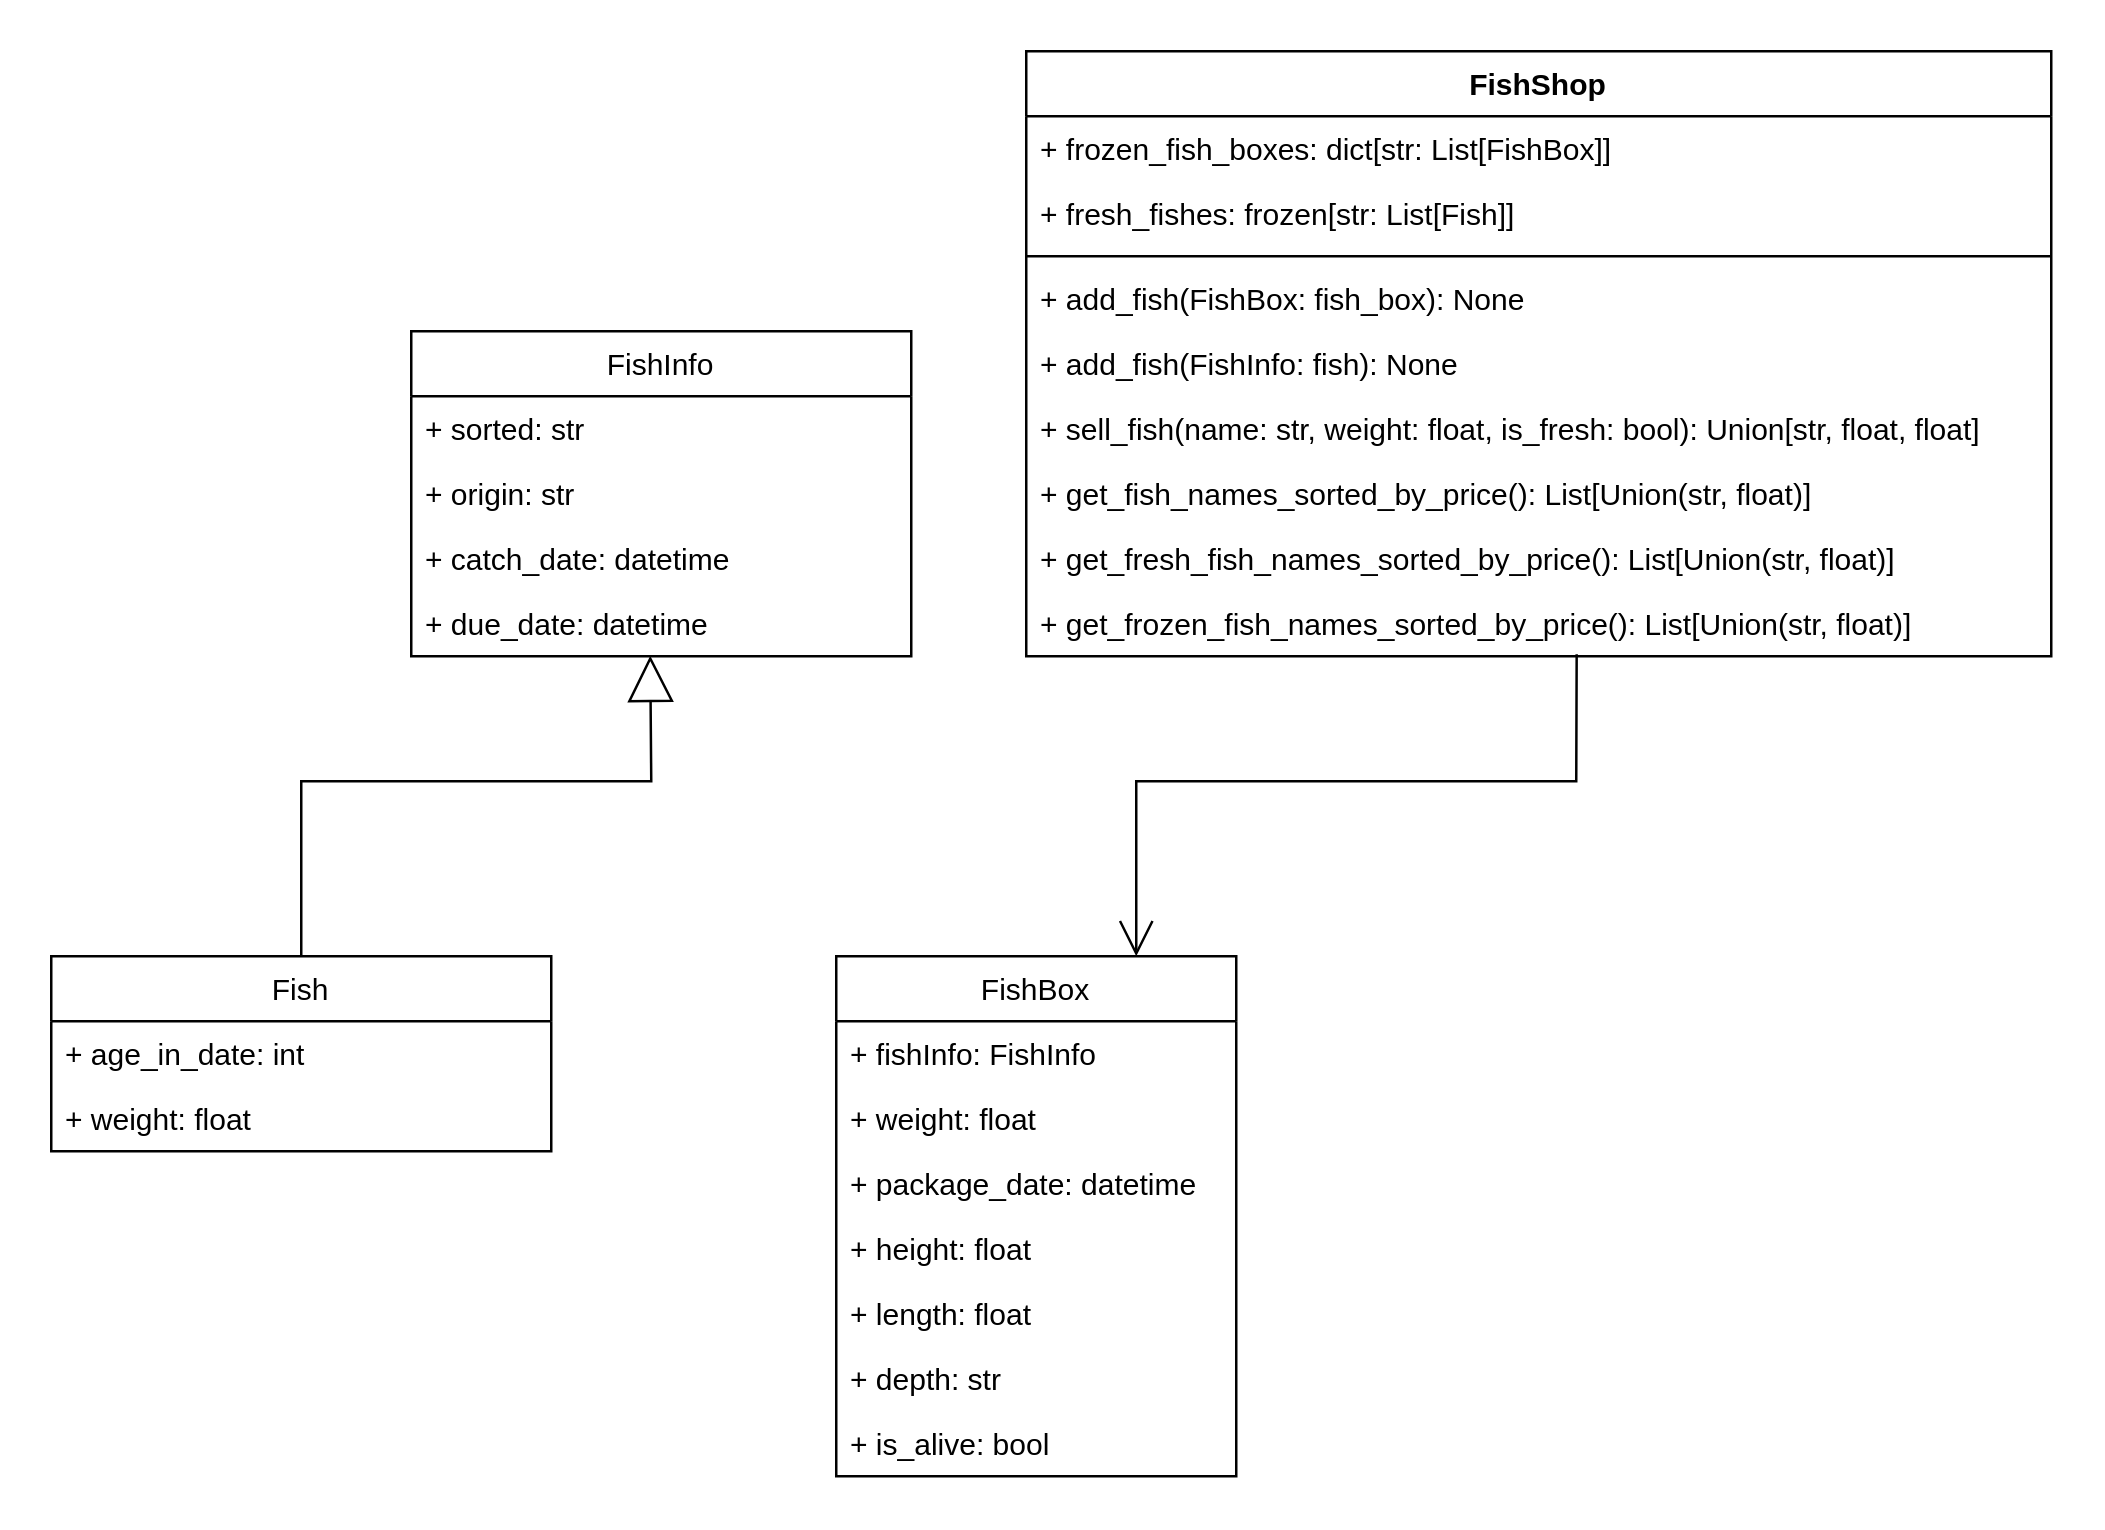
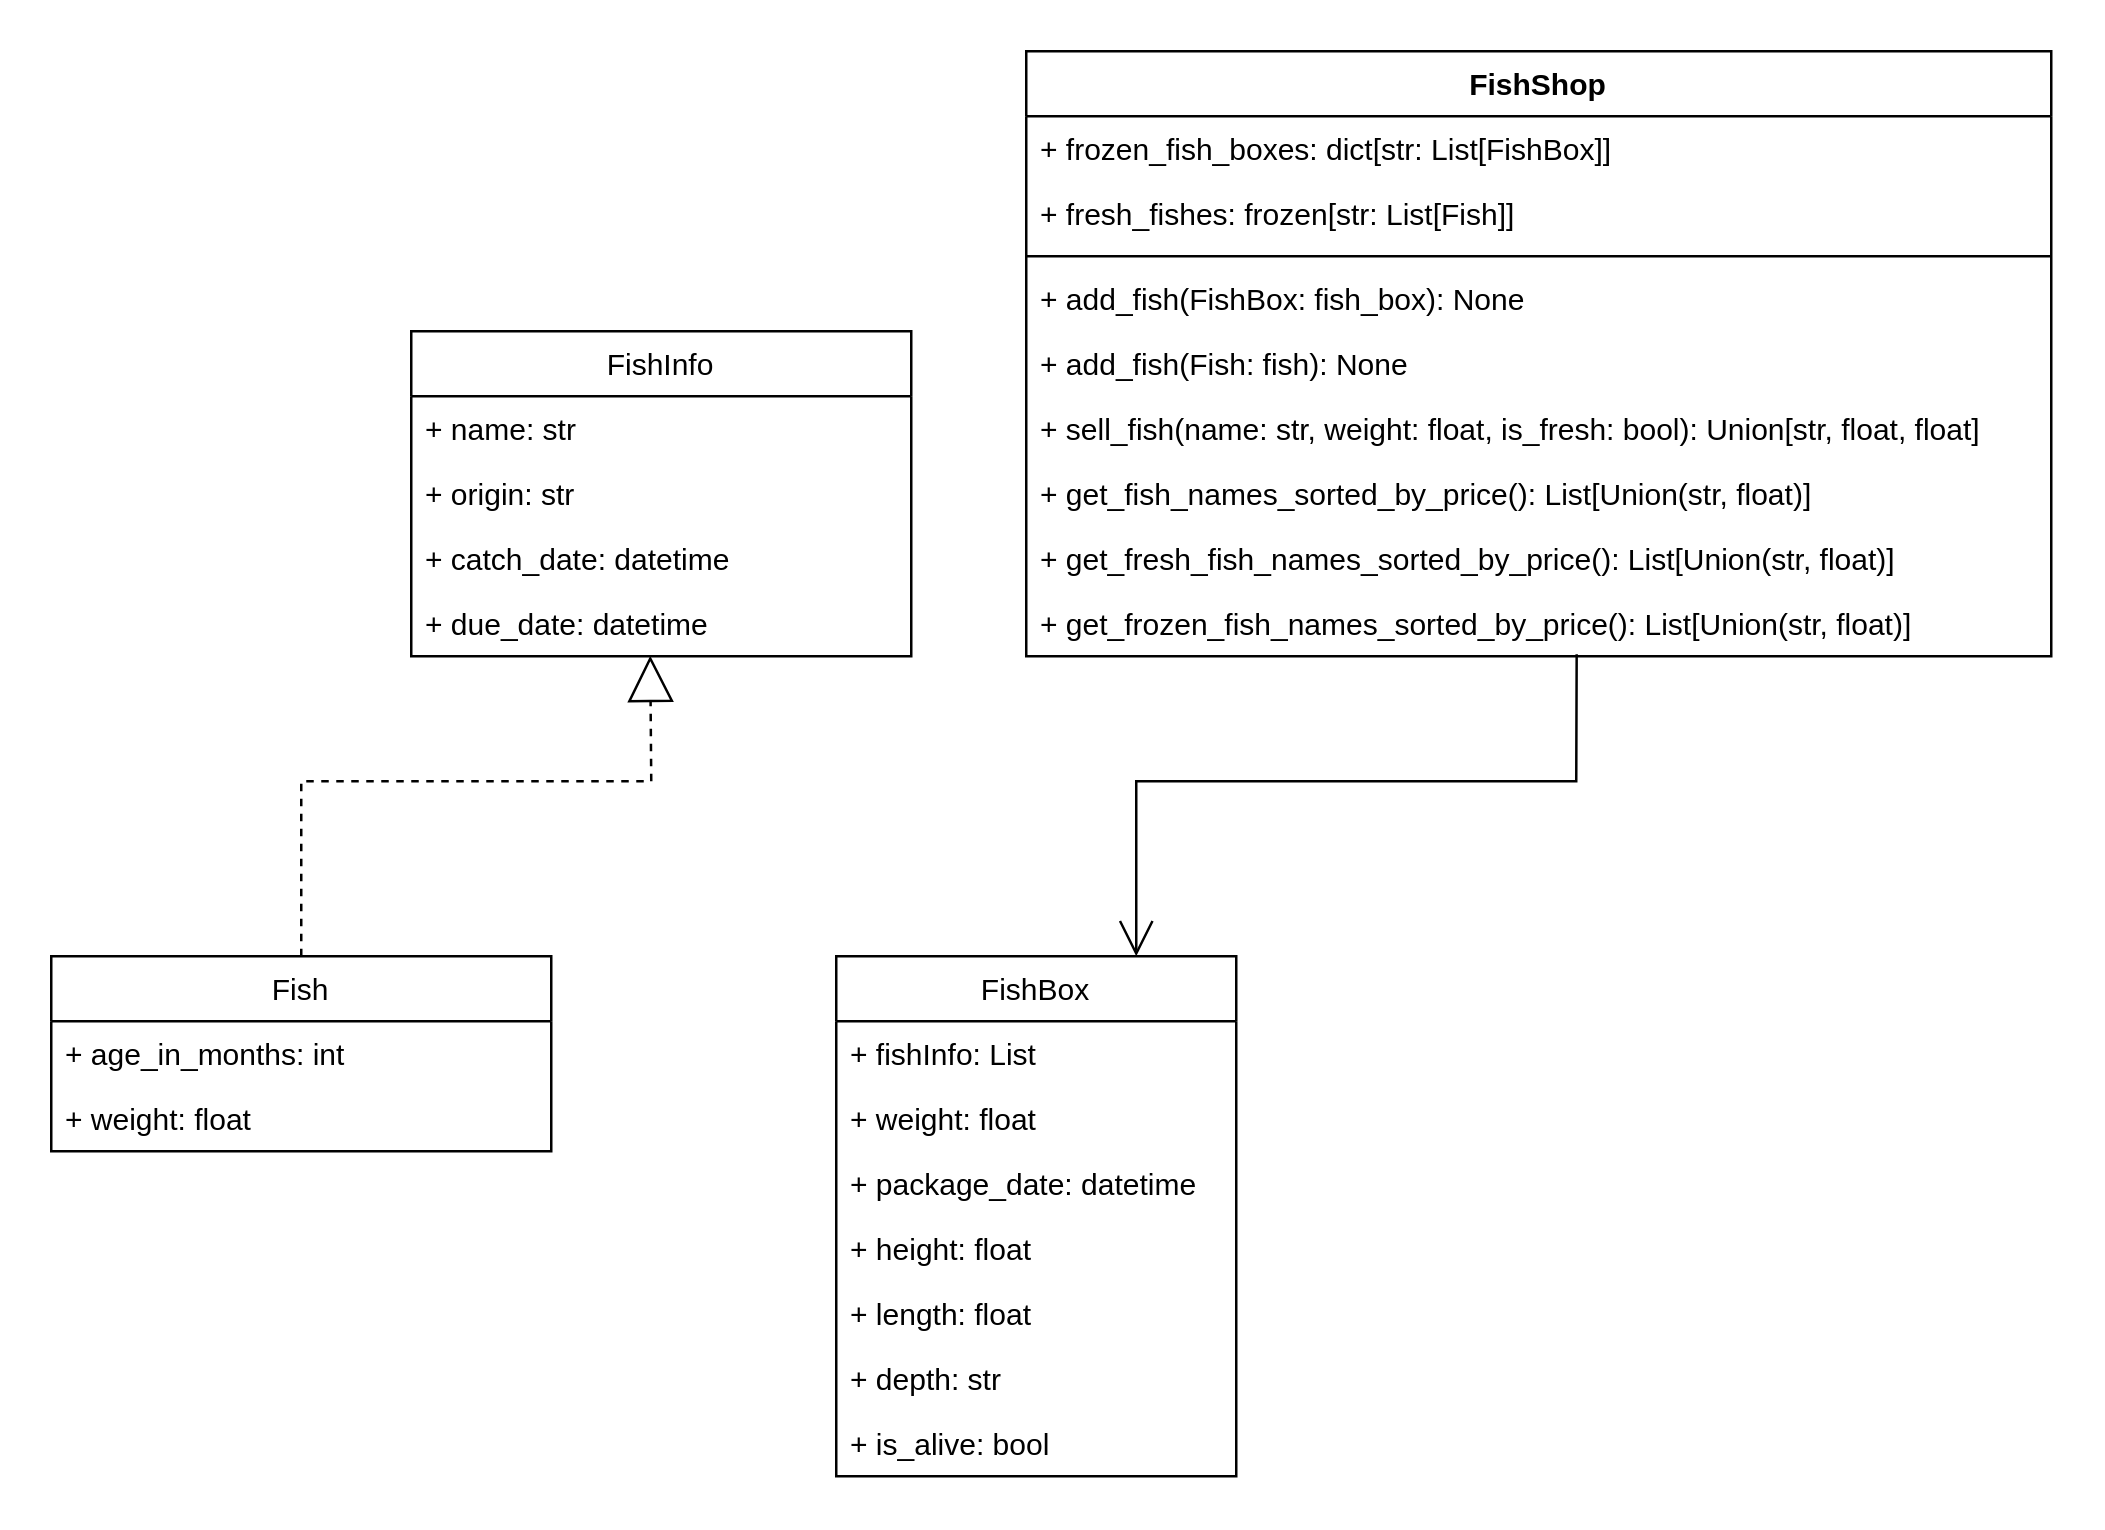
(1278, 365) -> (1244, 365)
(523, 430) -> (506, 430)
(432, 781) -> (432, 781)
(197, 1055) -> (214, 1055)
(999, 1055) -> (965, 1055)
